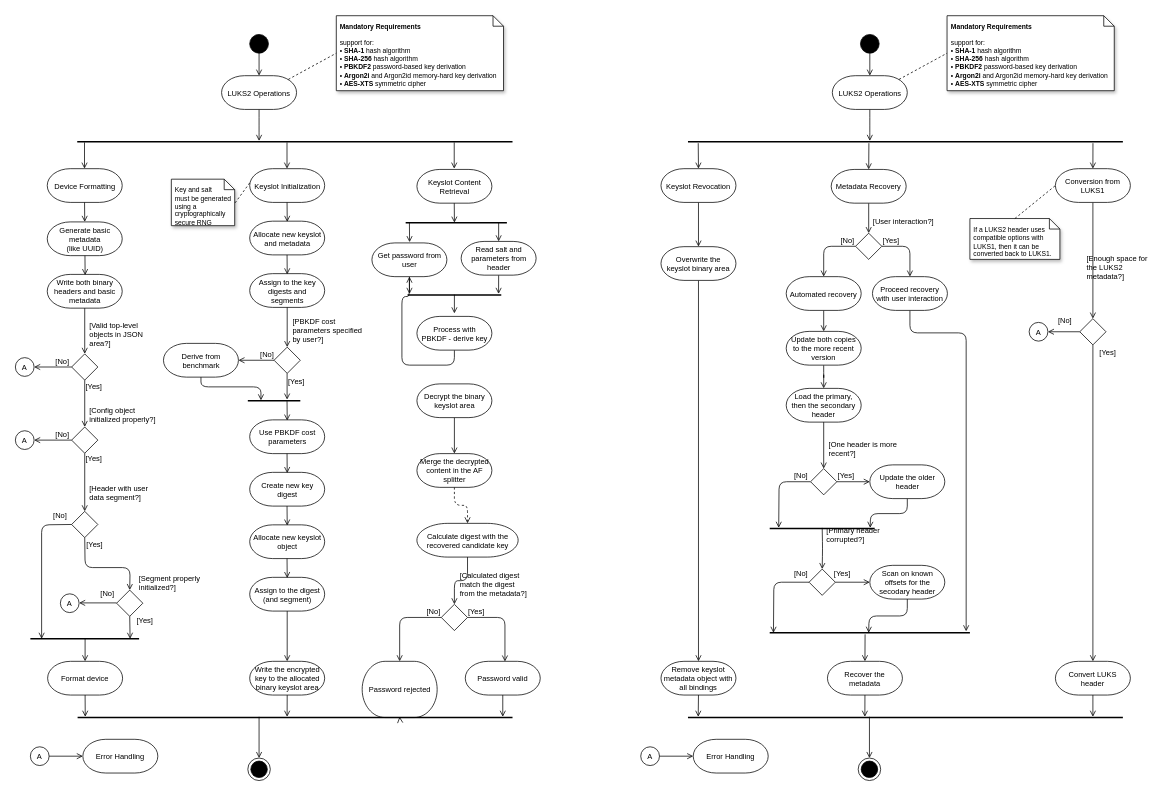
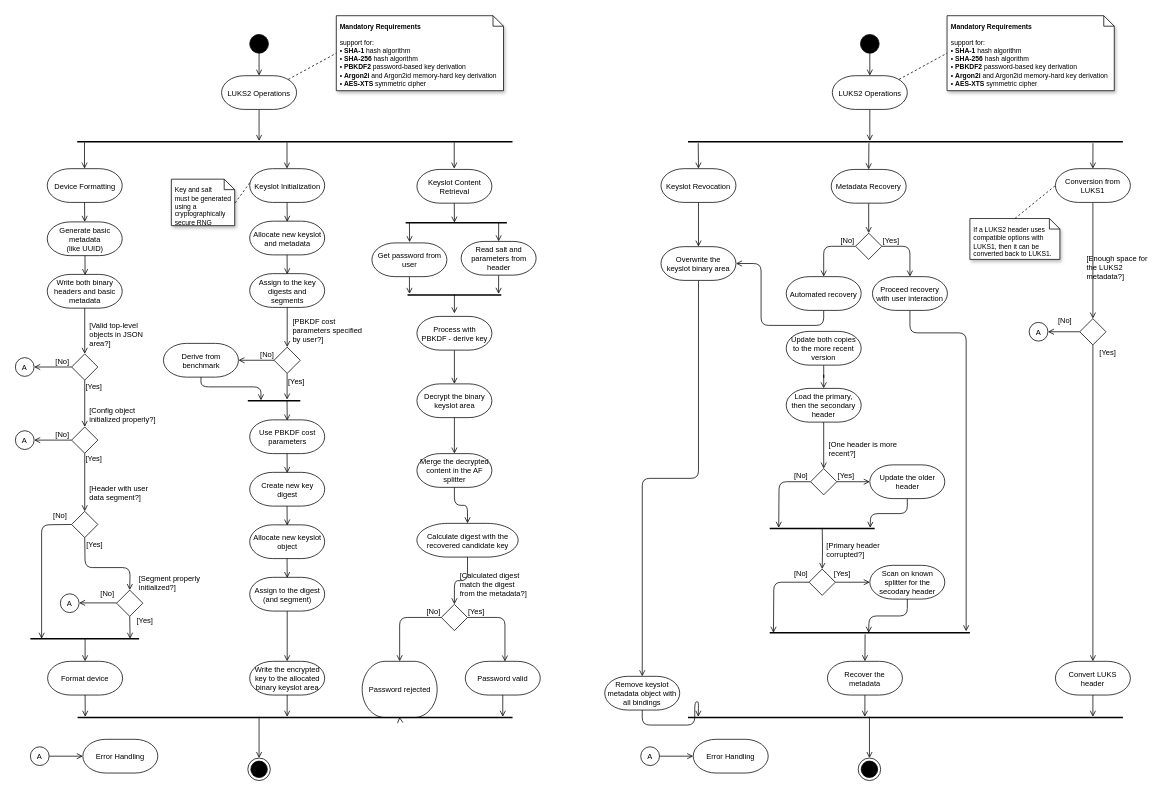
(908, 221) -> none
(824, 324) -> (761, 315)
(402, 352) -> (455, 370)
(462, 505) -> (462, 505)
(861, 535) -> (861, 550)
(908, 582) -> (908, 582)
(699, 678) -> (642, 693)
